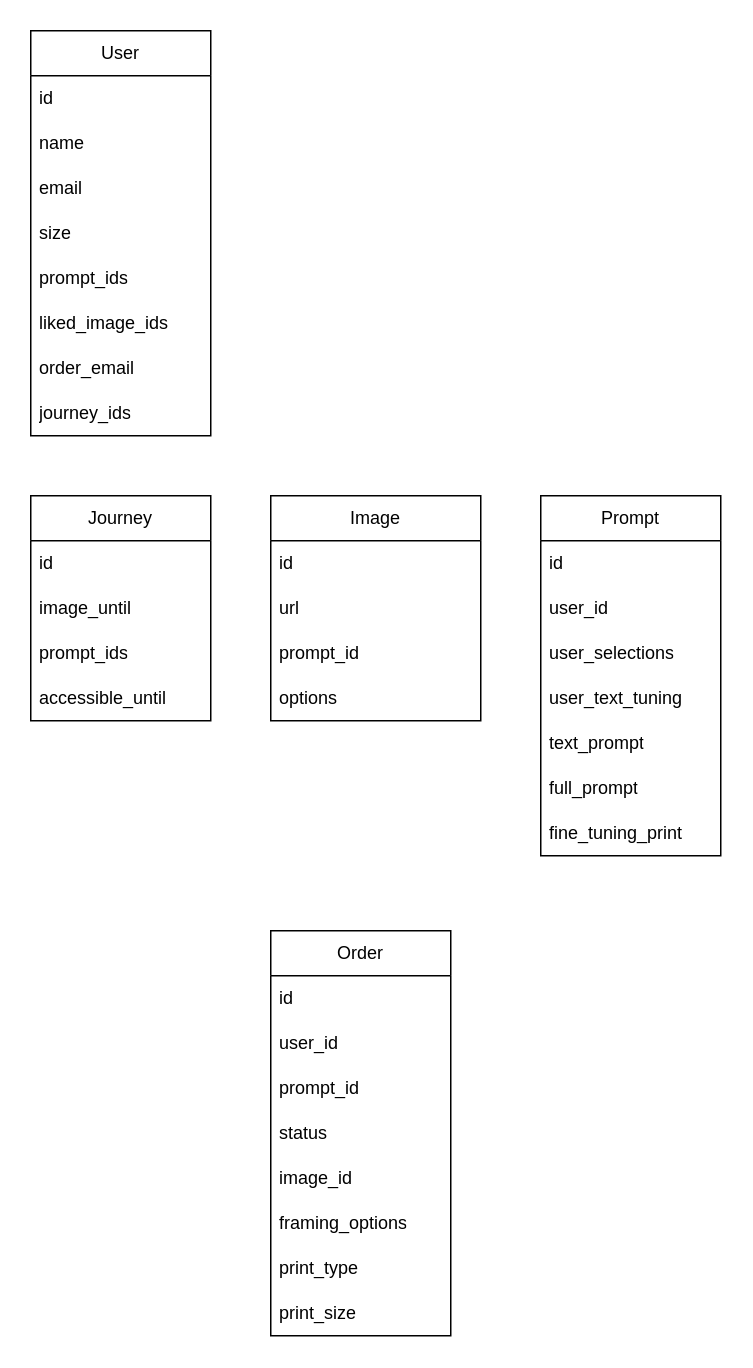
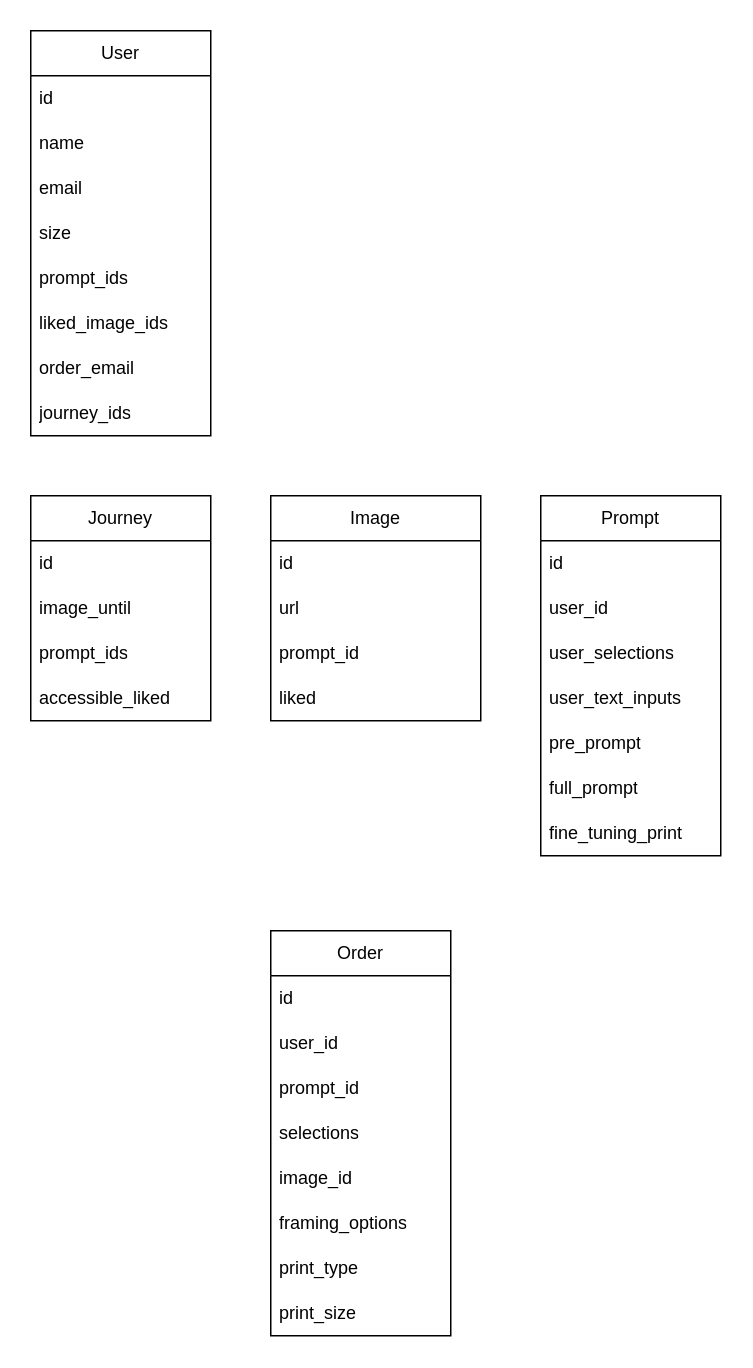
(111, 698) -> (111, 698)
(313, 698) -> (300, 698)
(628, 698) -> (628, 698)
(605, 743) -> (600, 743)
(310, 1133) -> (325, 1133)
